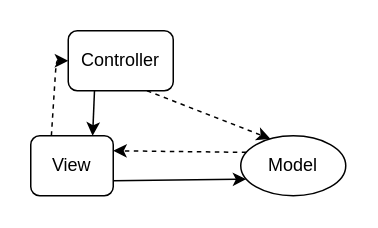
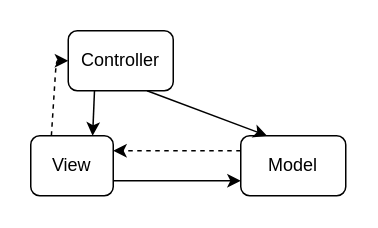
(205, 113) -> (203, 112)
(293, 166) -> (293, 166)
